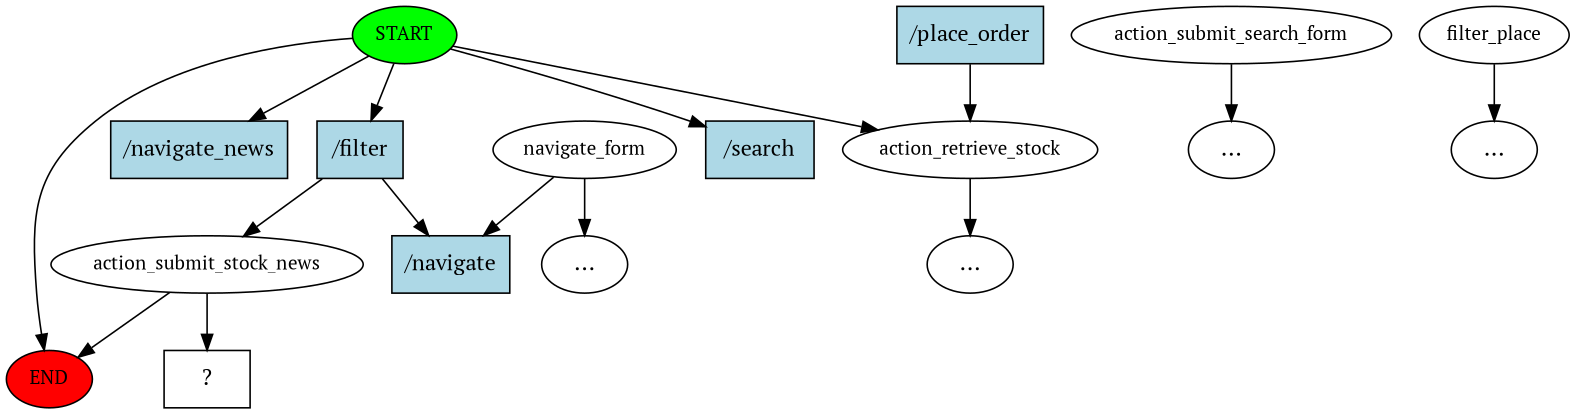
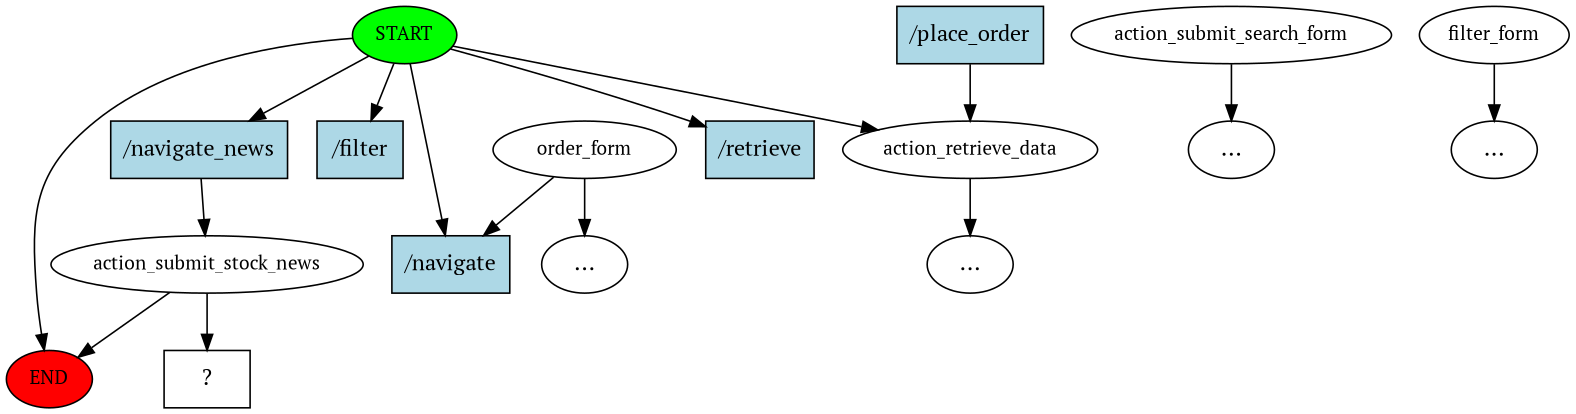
(1494, 35) -> (1494, 35)
(585, 150) -> (585, 150)
(760, 150) -> (760, 150)
(970, 150) -> (970, 150)
(401, 201) -> (426, 142)
(290, 203) -> (203, 199)
